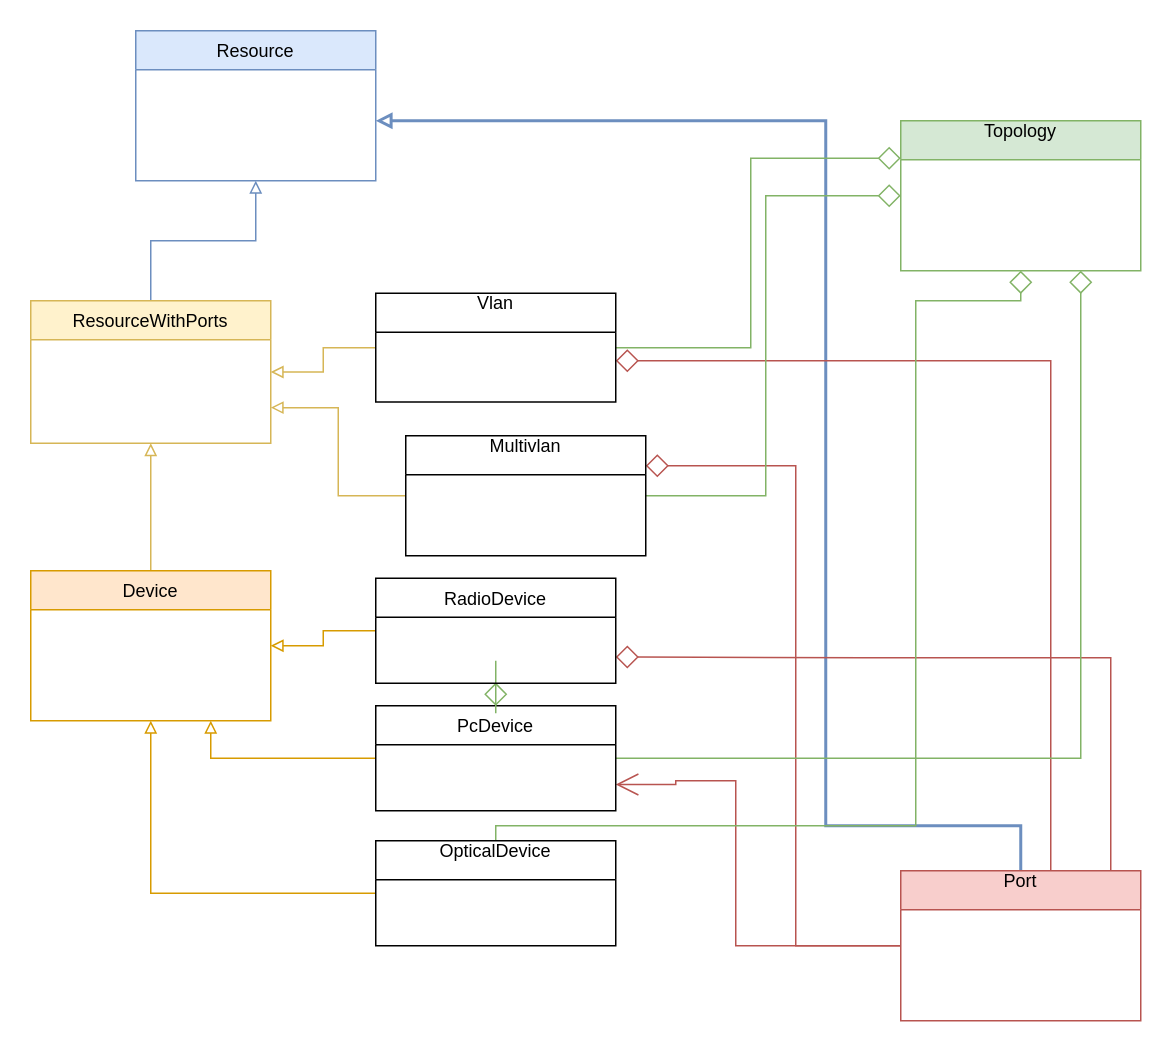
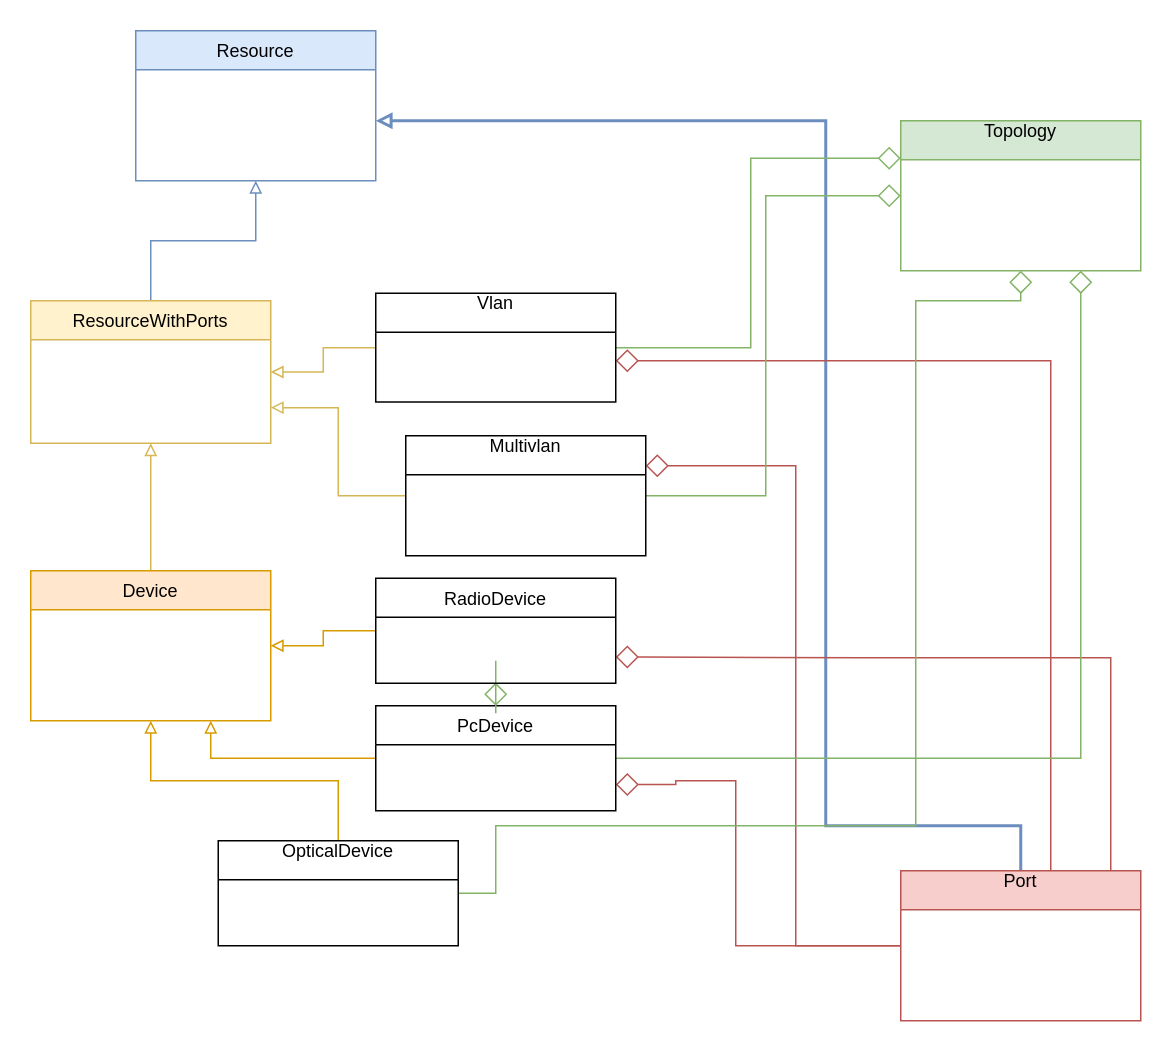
(629, 785) -> (639, 785)
(496, 893) -> (338, 893)
